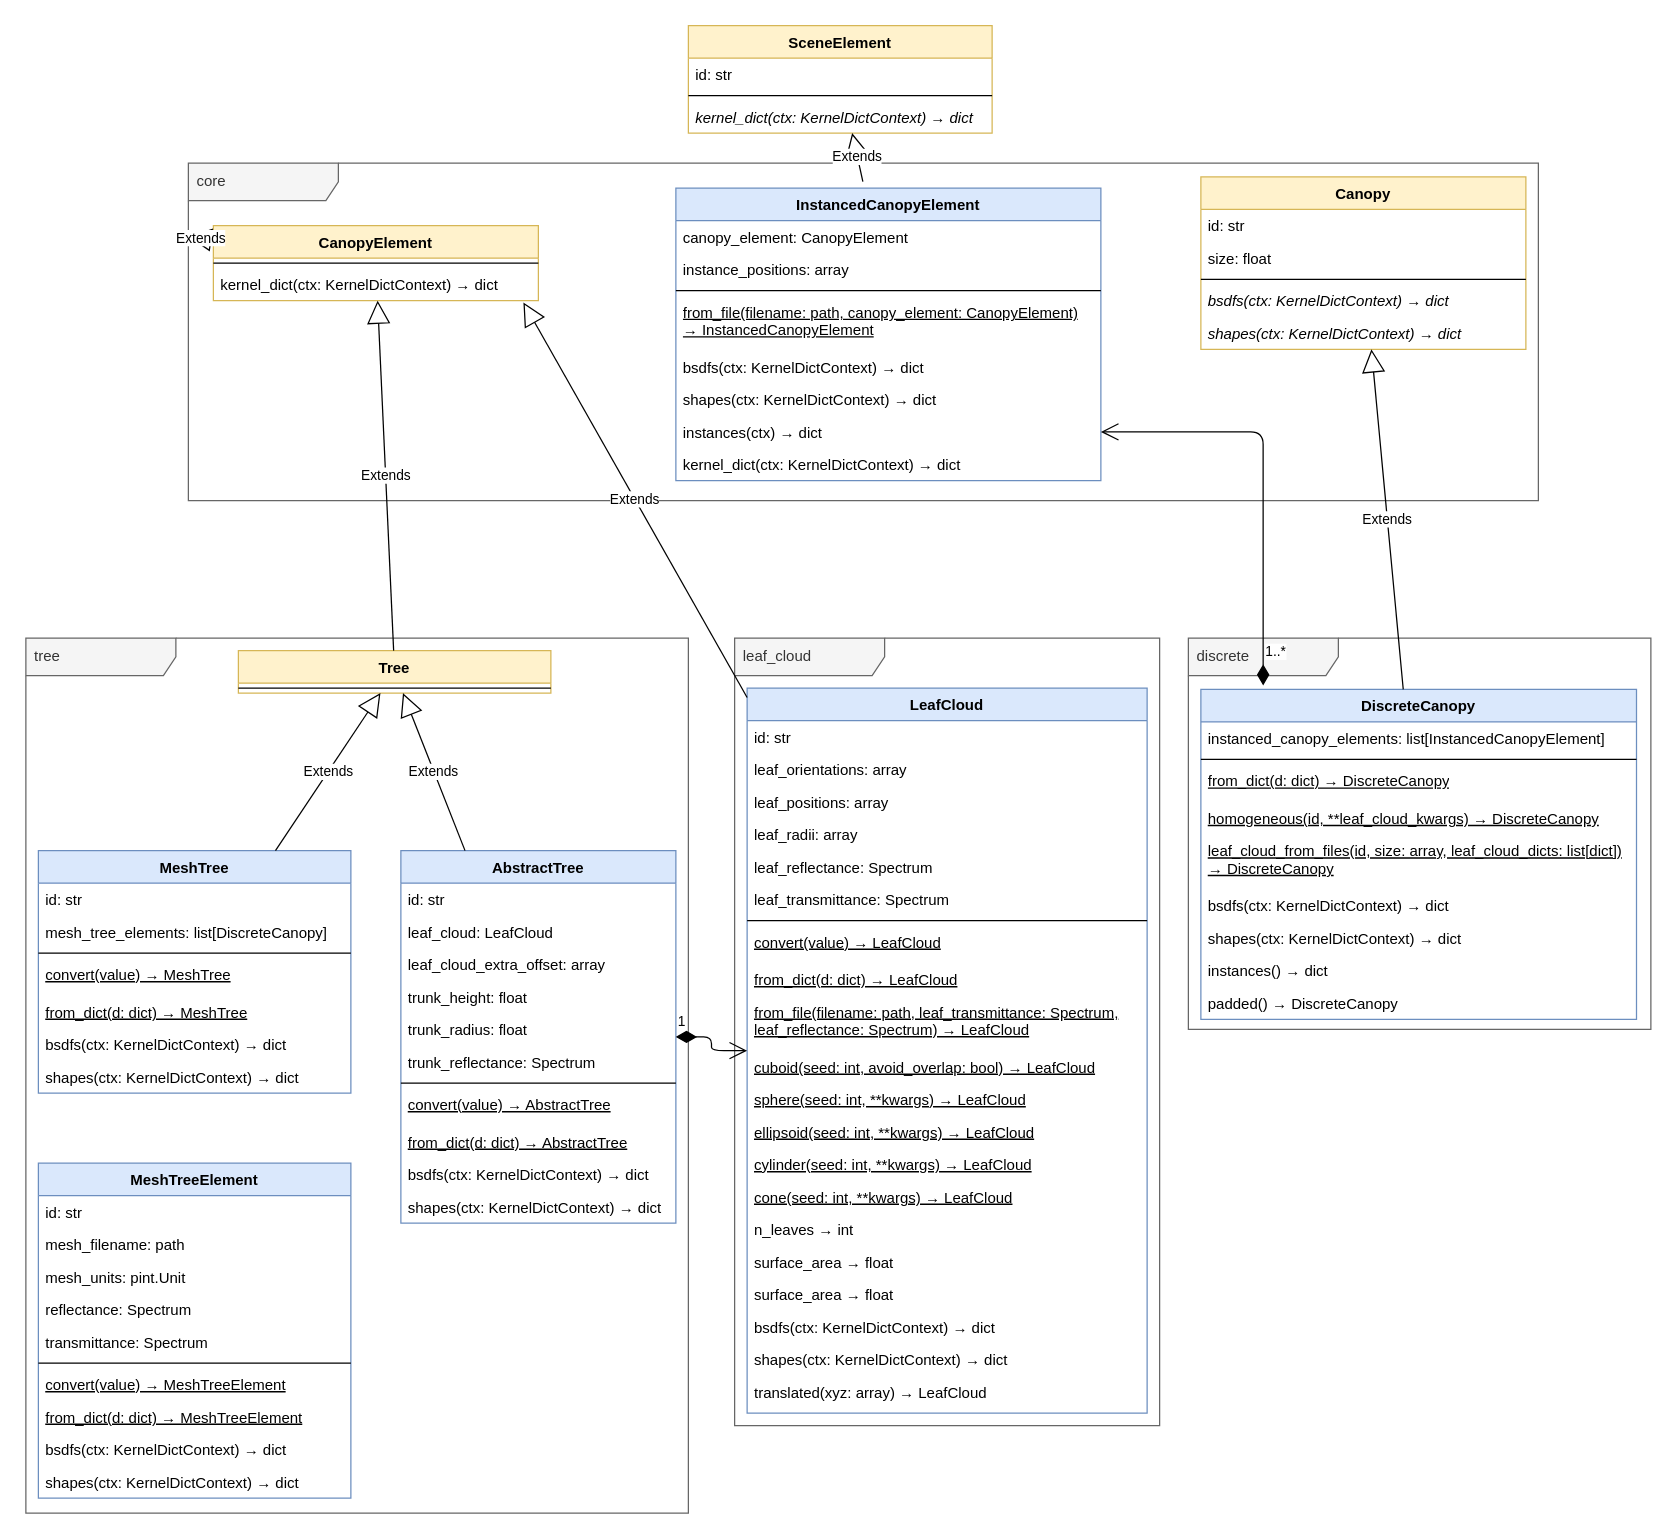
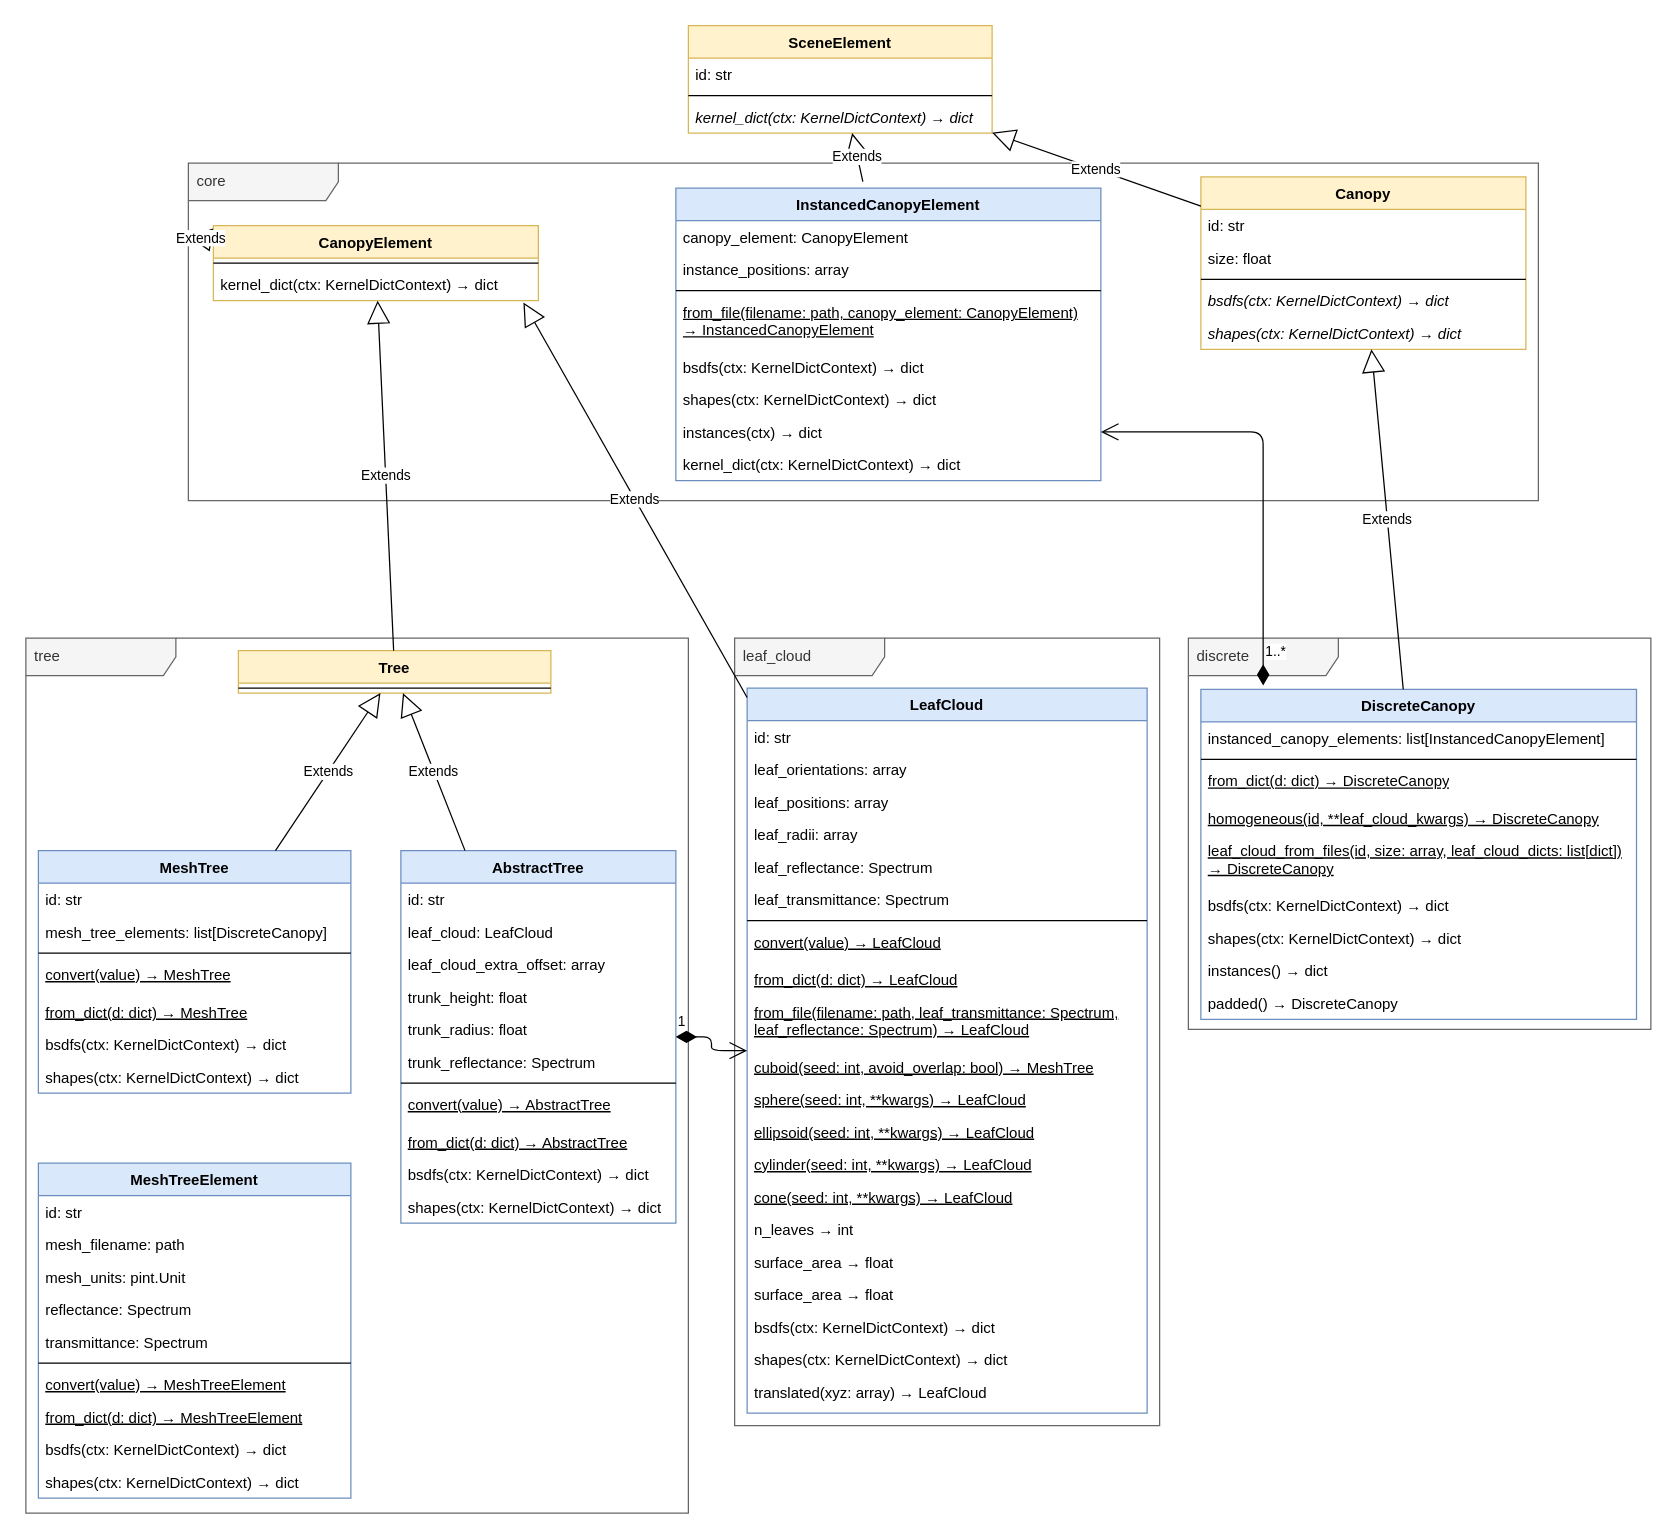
none -> (1144, 186)
(936, 1068) -> (934, 1068)
